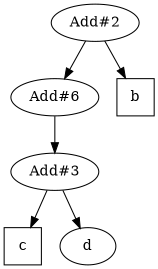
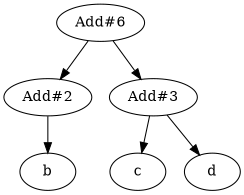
(78, 55) -> (77, 56)
(136, 97) -> (48, 172)
(23, 246) -> (138, 172)
